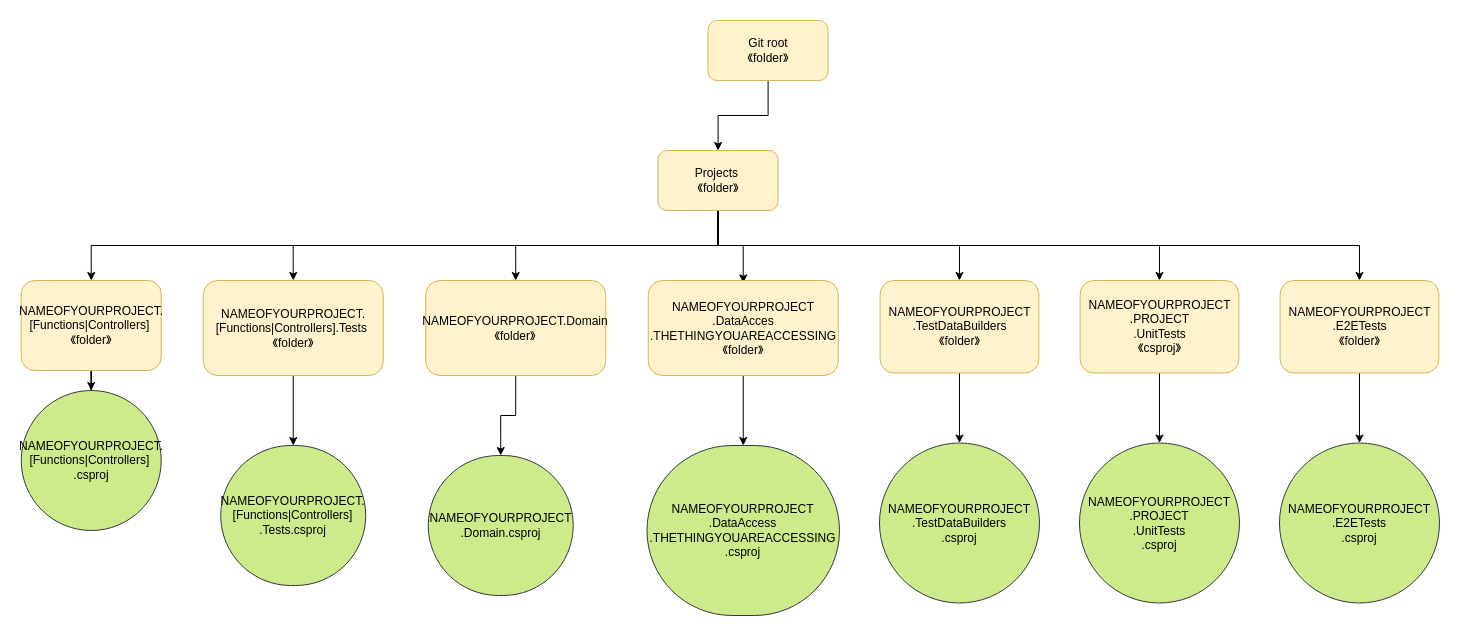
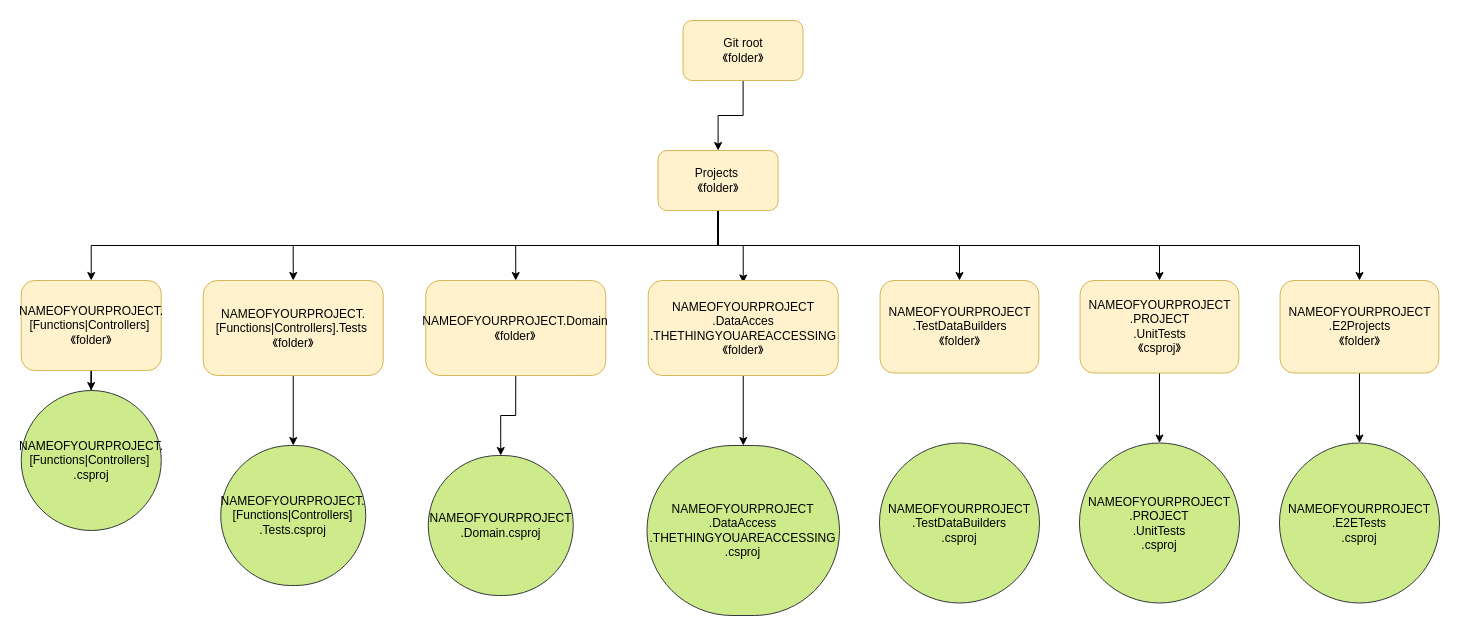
(768, 51) -> (743, 51)
(1360, 327) -> (1360, 327)
(959, 404) -> none
